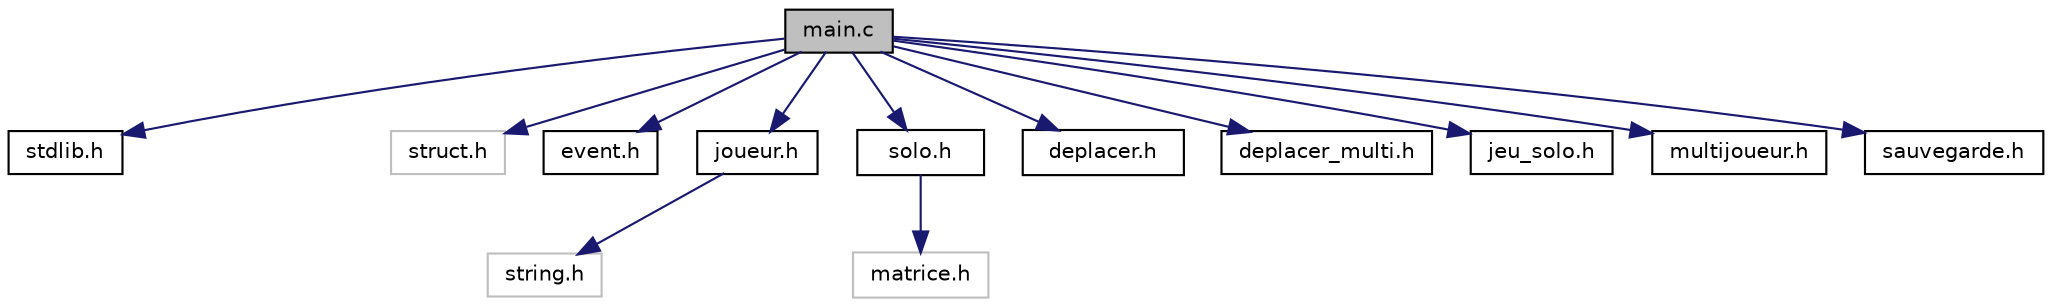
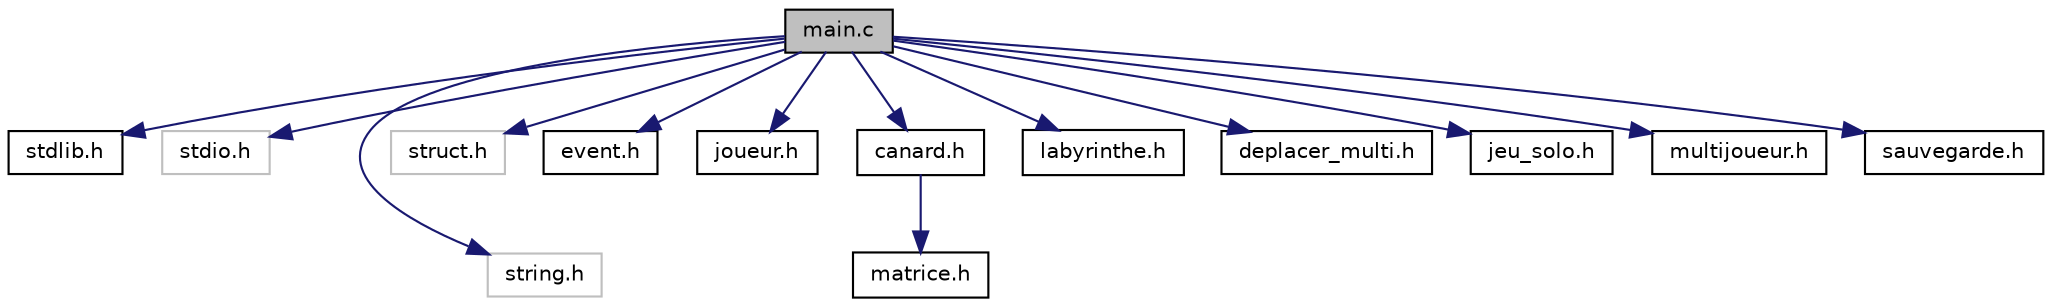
none -> (216, 153)
(921, 153) -> (921, 153)
(1103, 153) -> (1103, 153)
(660, 209) -> (366, 138)
(921, 275) -> (921, 275)
